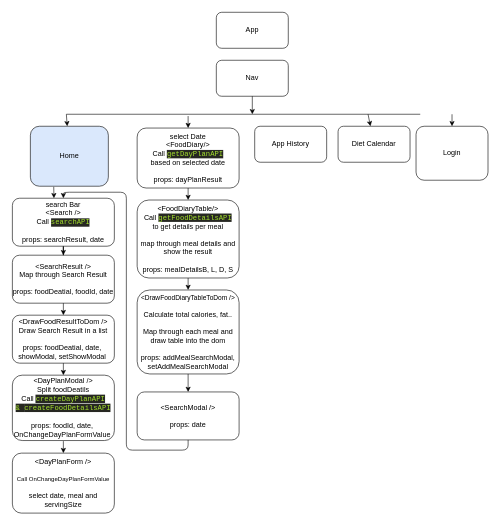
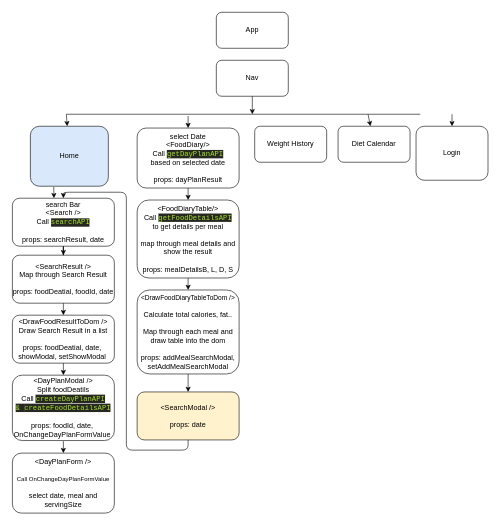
(291, 144) -> (291, 144)
(188, 416) -> (188, 416)
